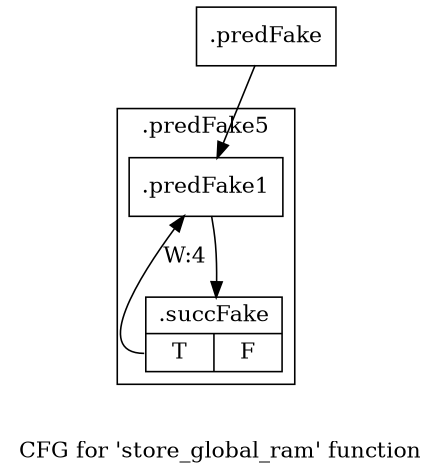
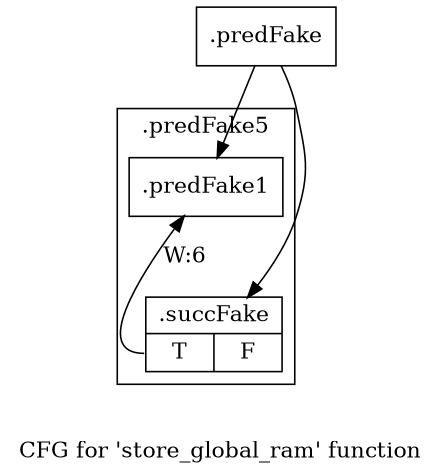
(216, 249) -> (305, 179)
(185, 257) -> (185, 257)
